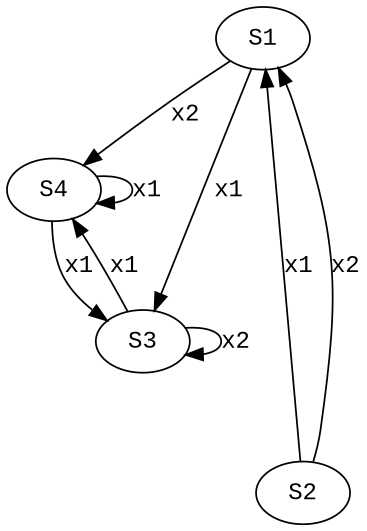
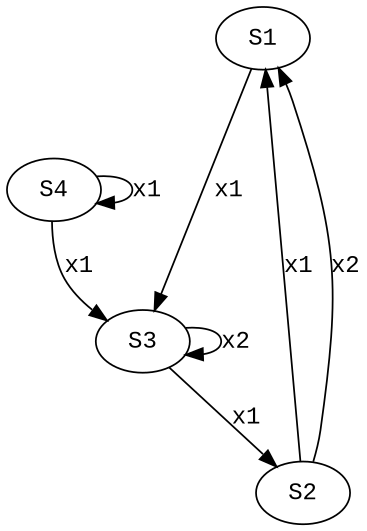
(163, 106) -> none
(106, 272) -> (216, 411)
